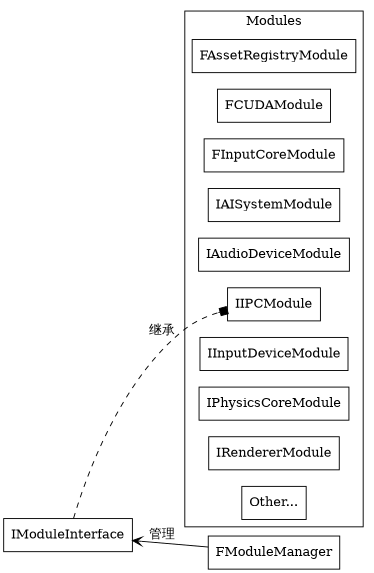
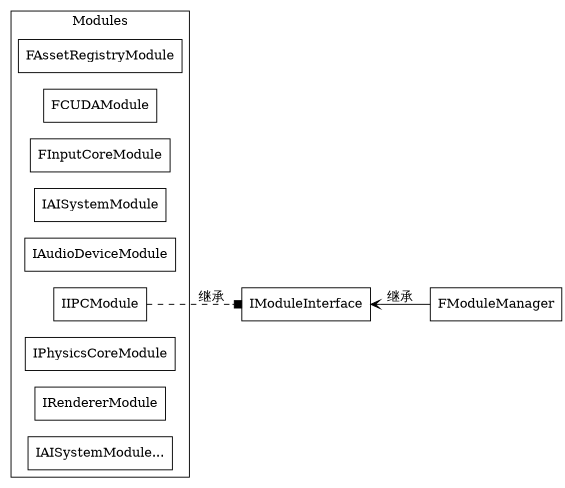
(274, 354) -> none
(125, 399) -> (183, 304)
(274, 503) -> (100, 453)
(162, 535) -> (400, 297)
